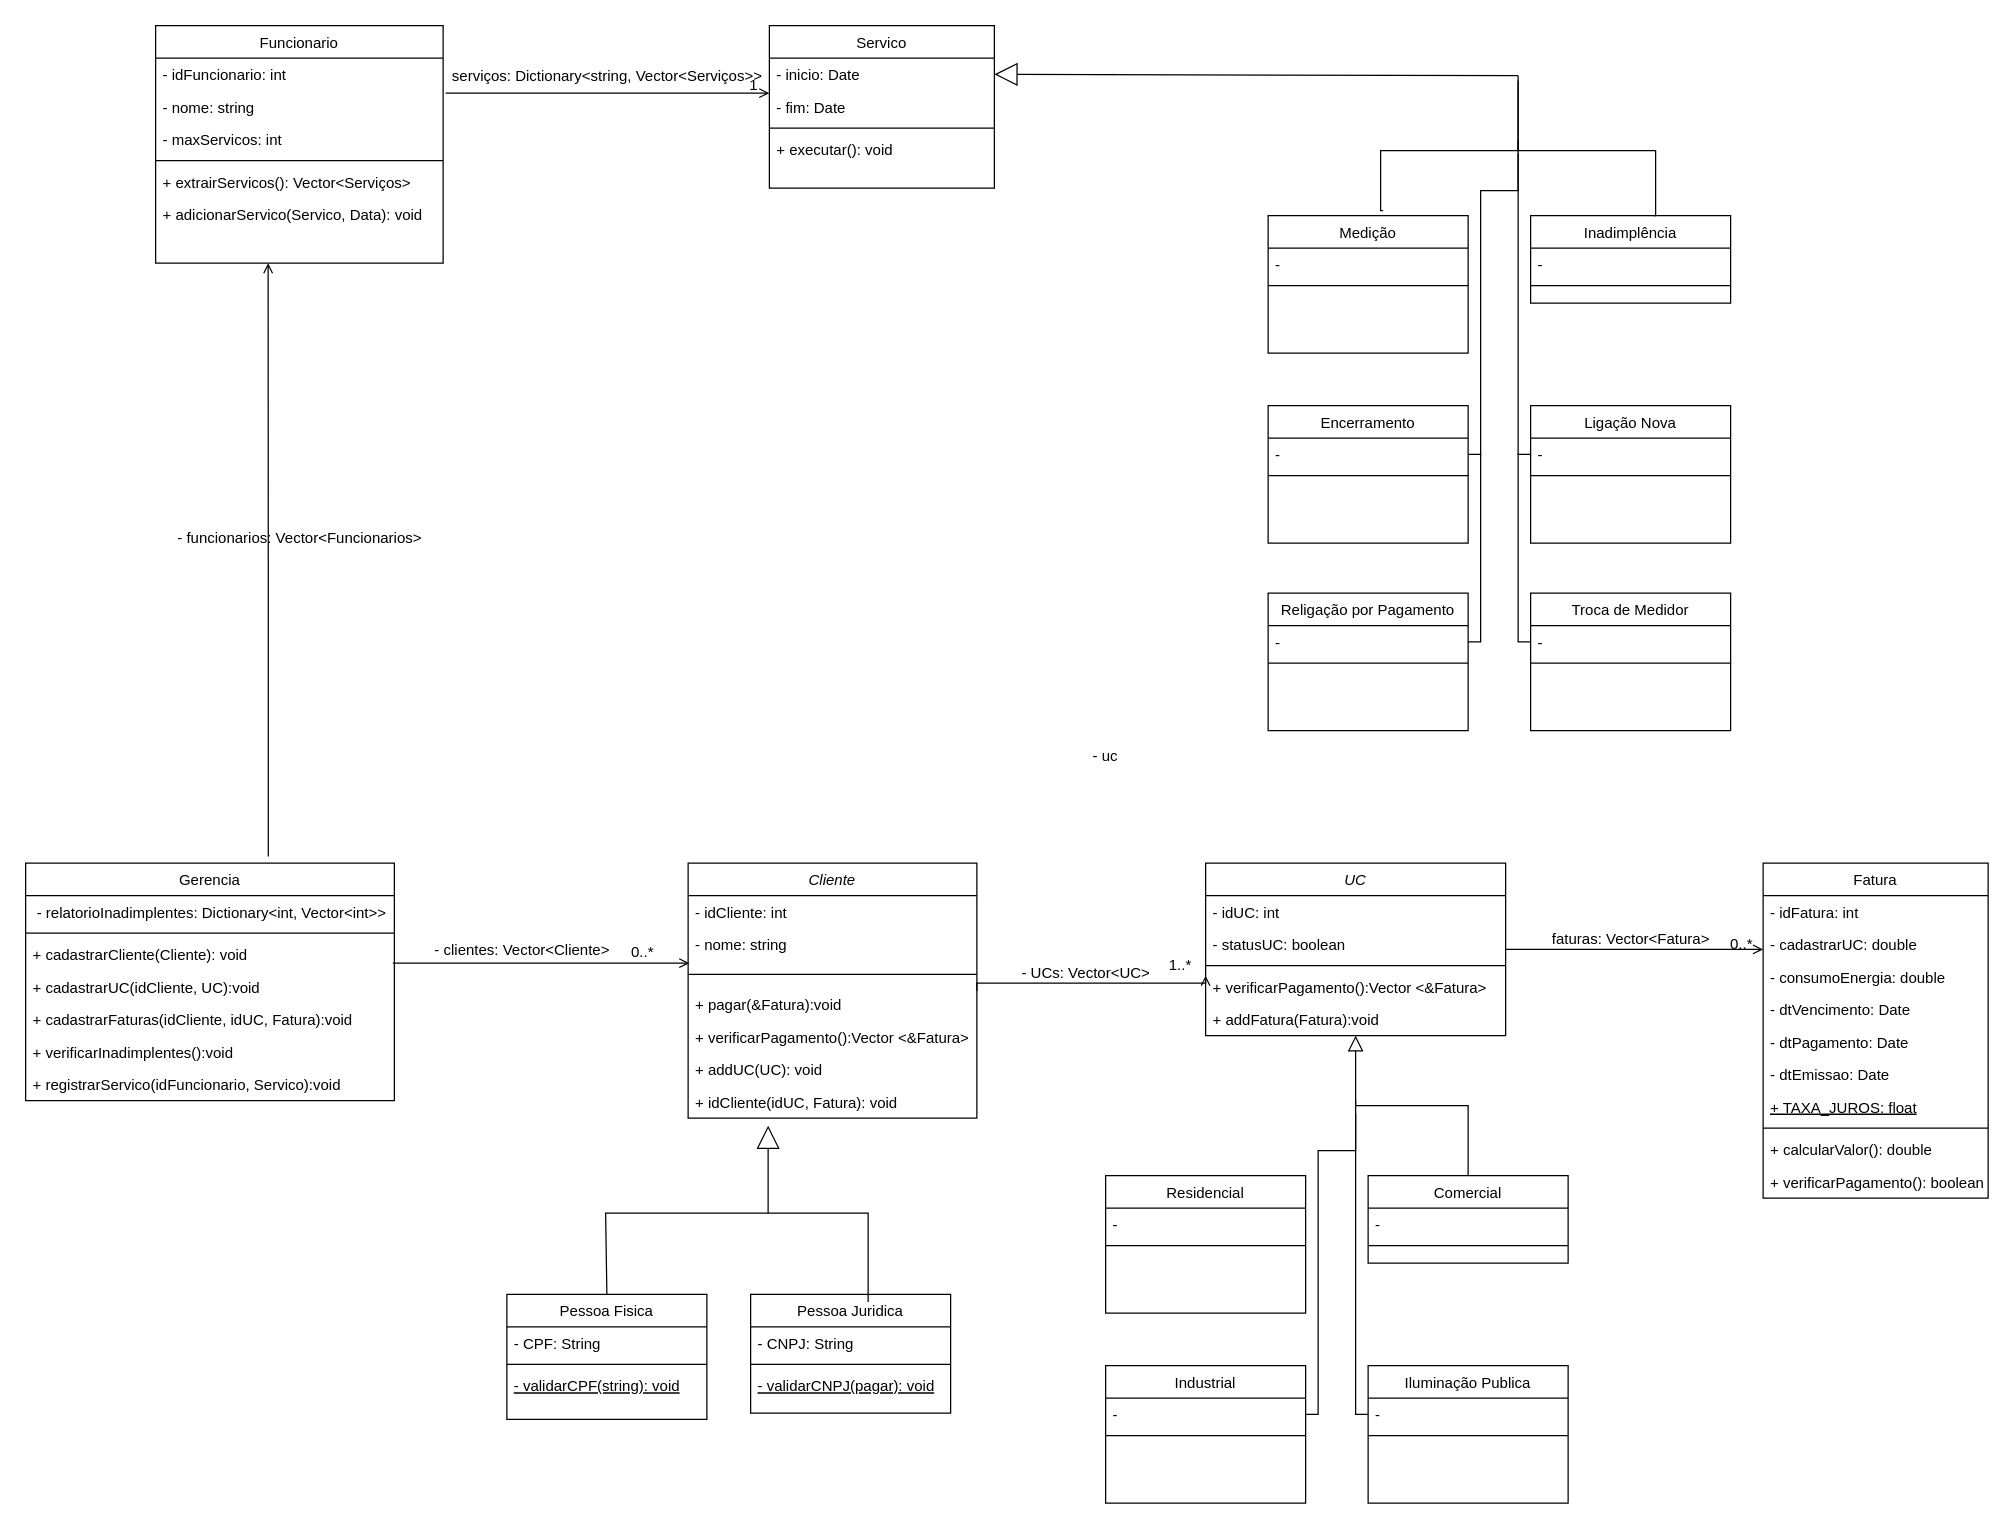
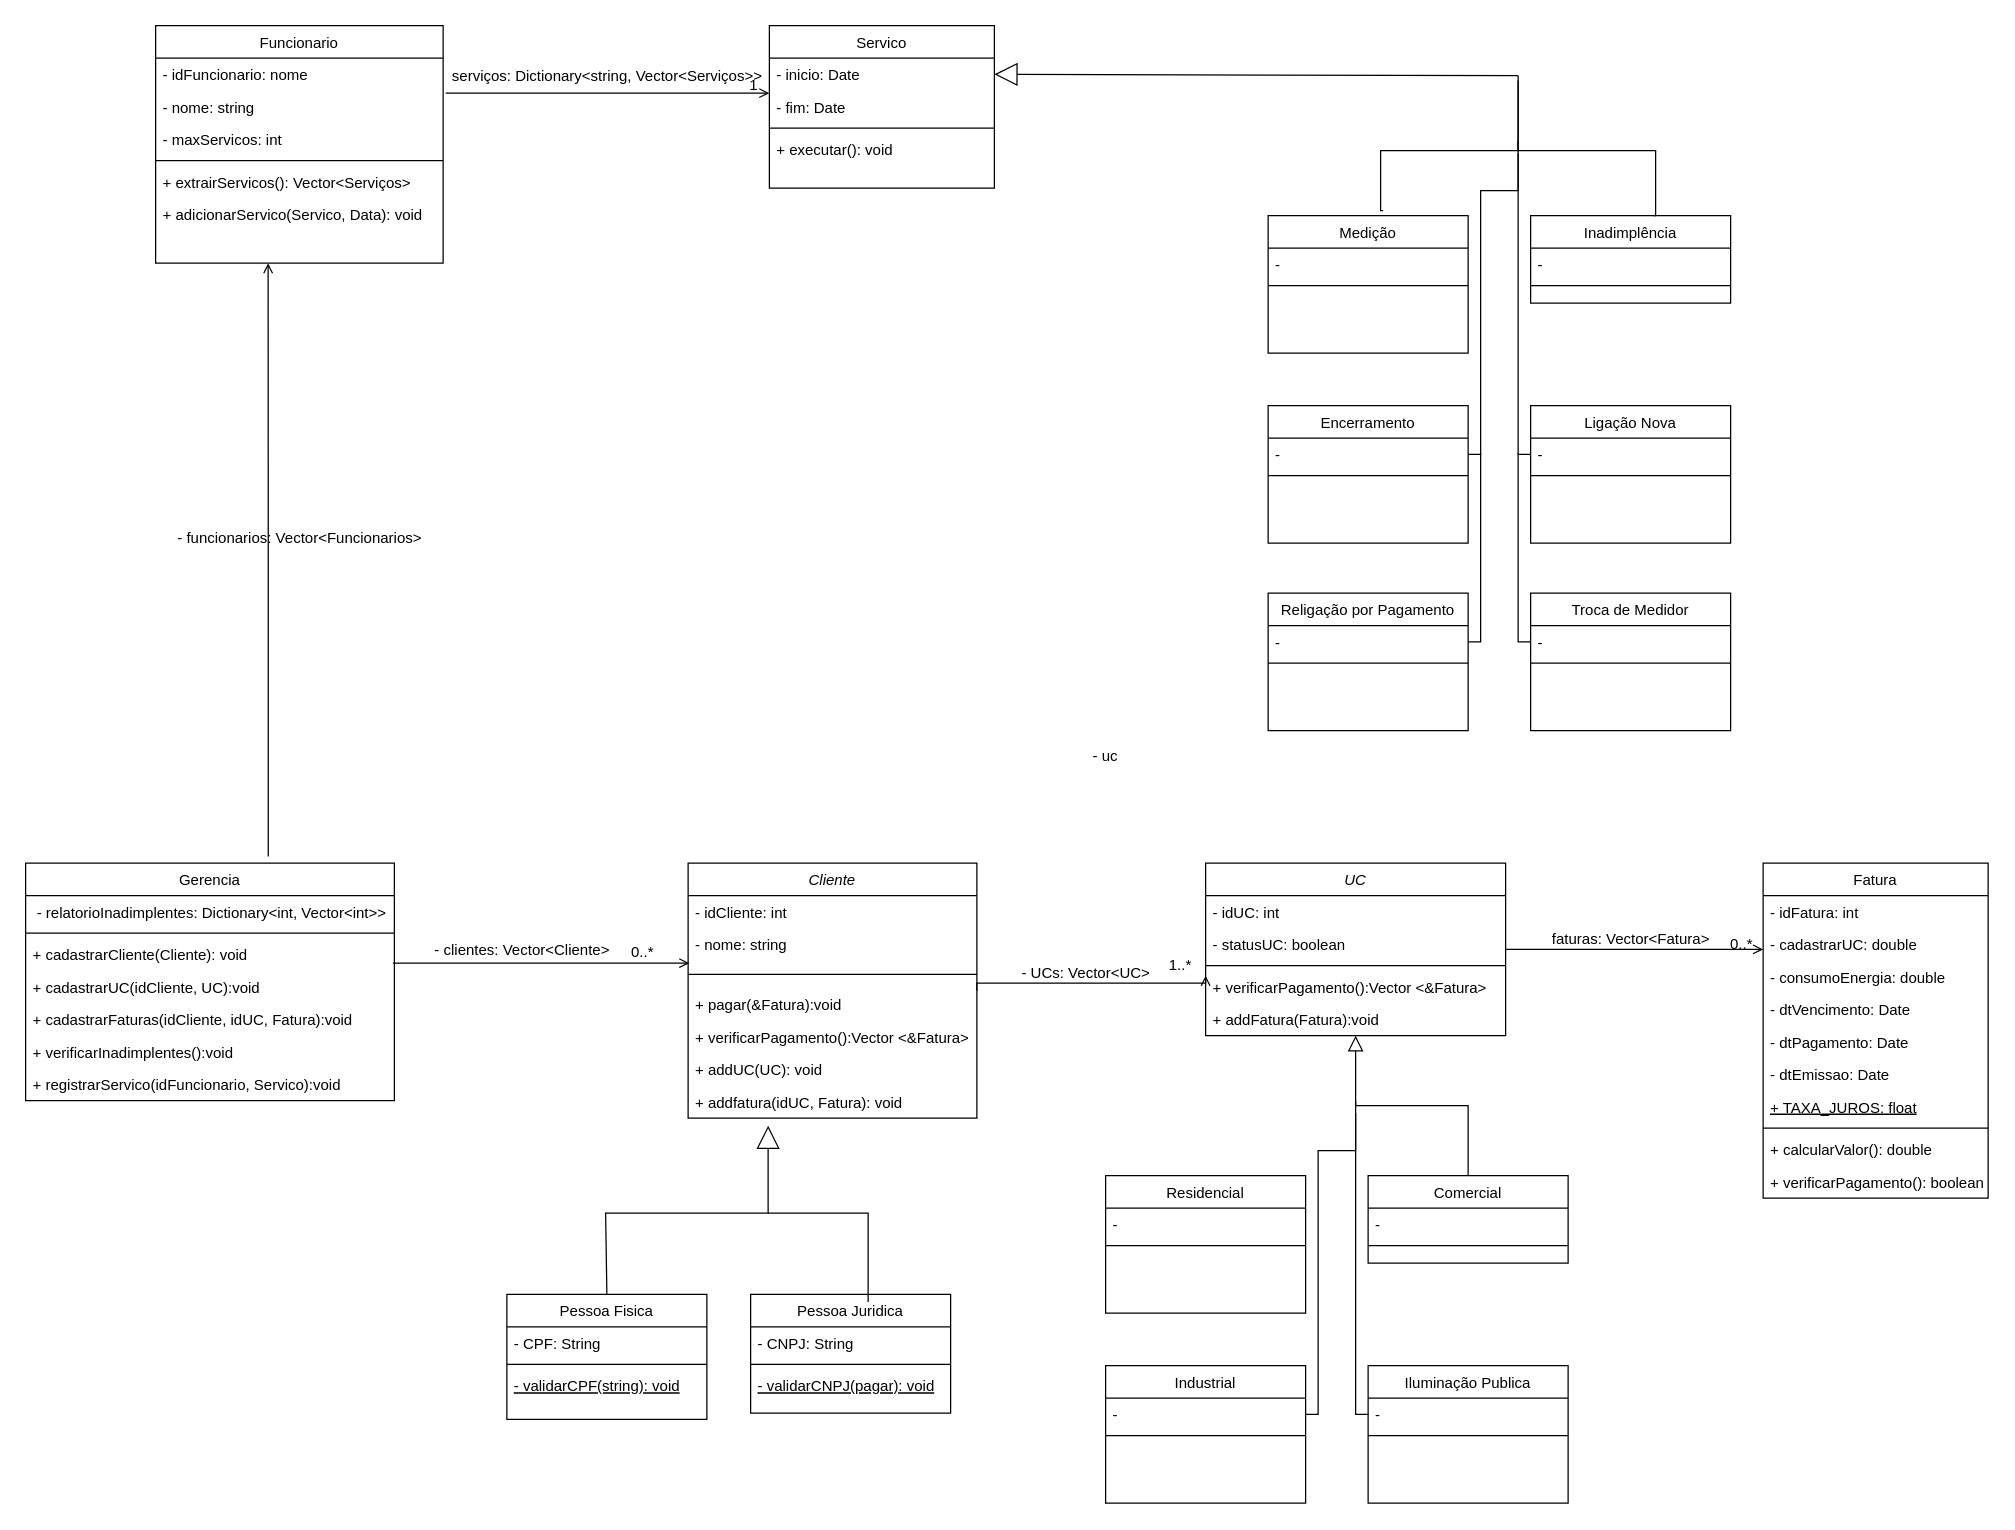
(233, 75) -> (239, 75)
(806, 1103) -> (812, 1103)
